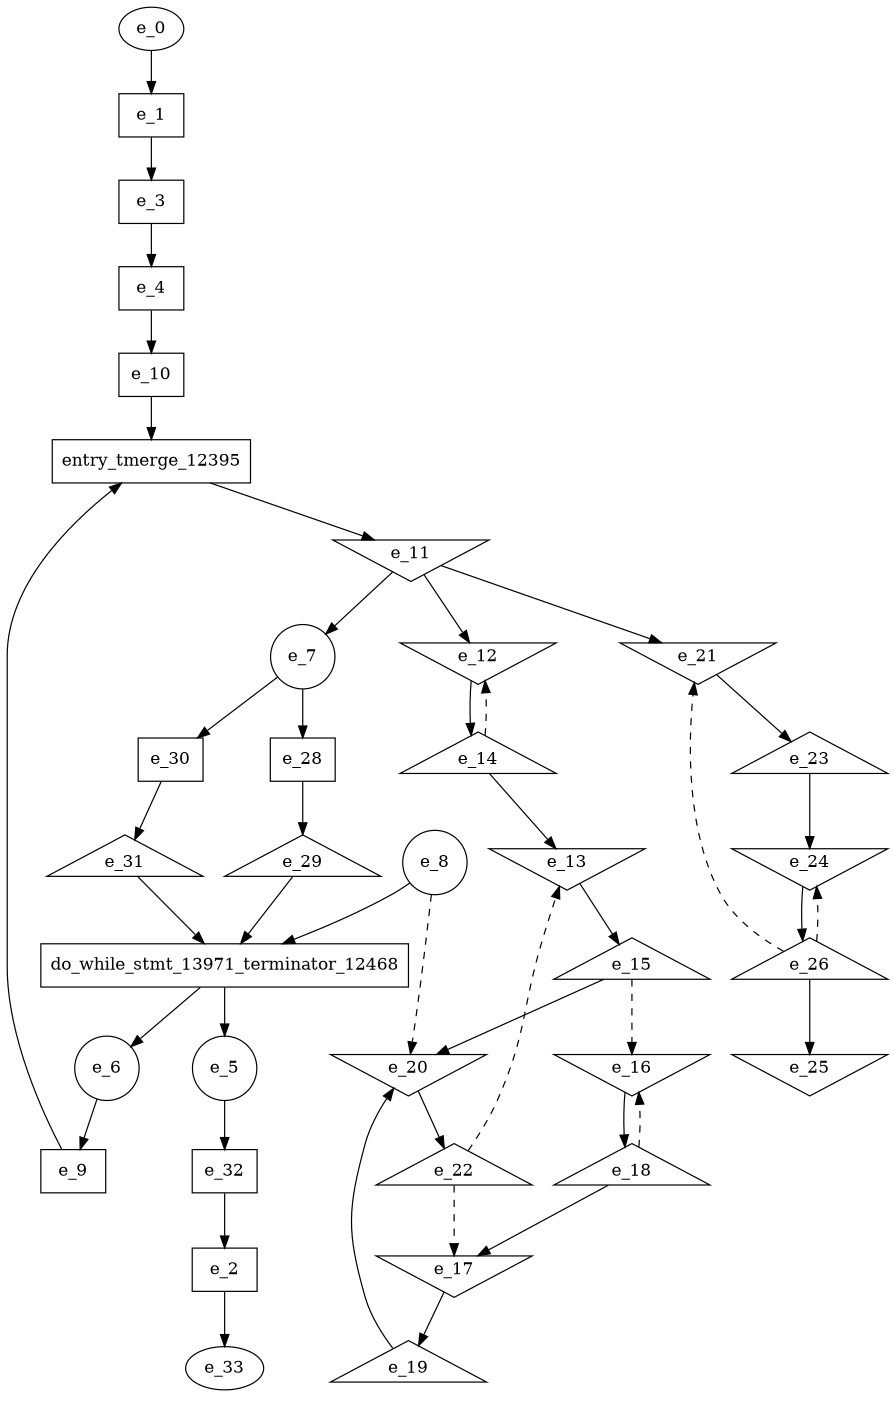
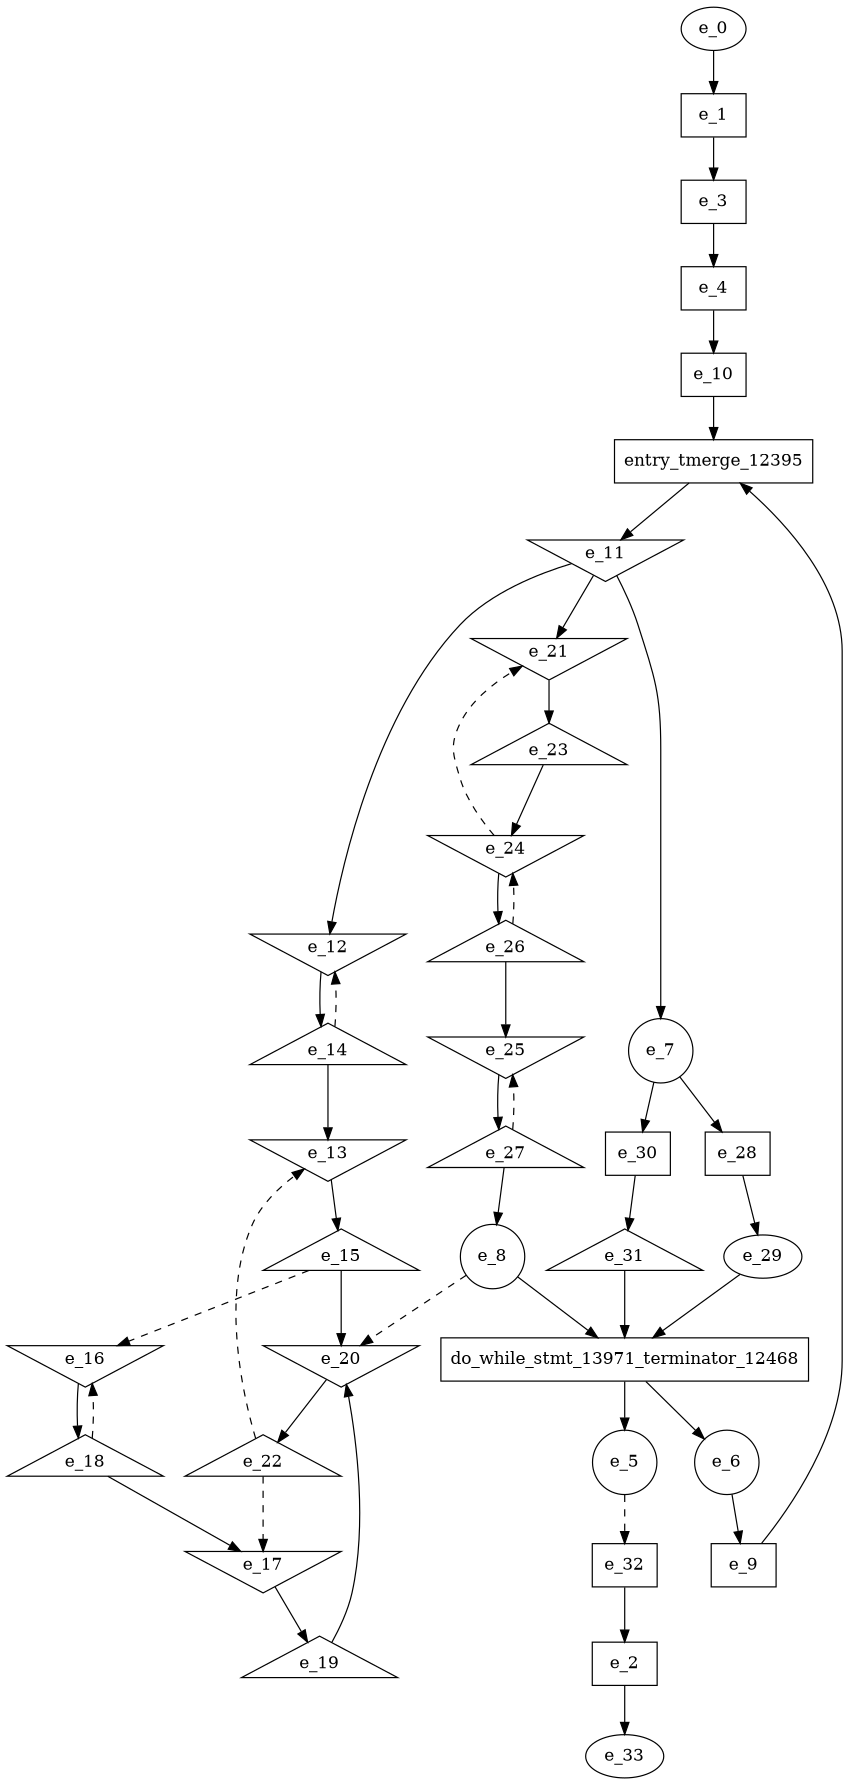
(700, 839) -> (454, 748)
(303, 863) -> (763, 1257)
(225, 1119) -> (625, 1513)
none -> (506, 1154)
